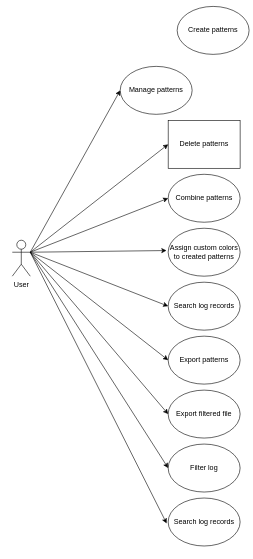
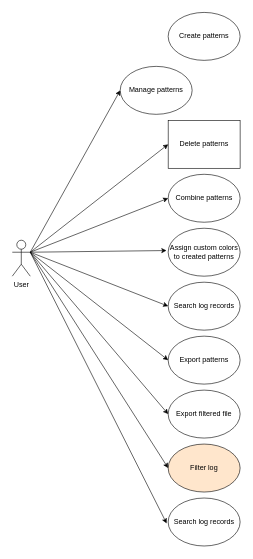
(213, 30) -> (204, 36)
(204, 468) -> (204, 468)
